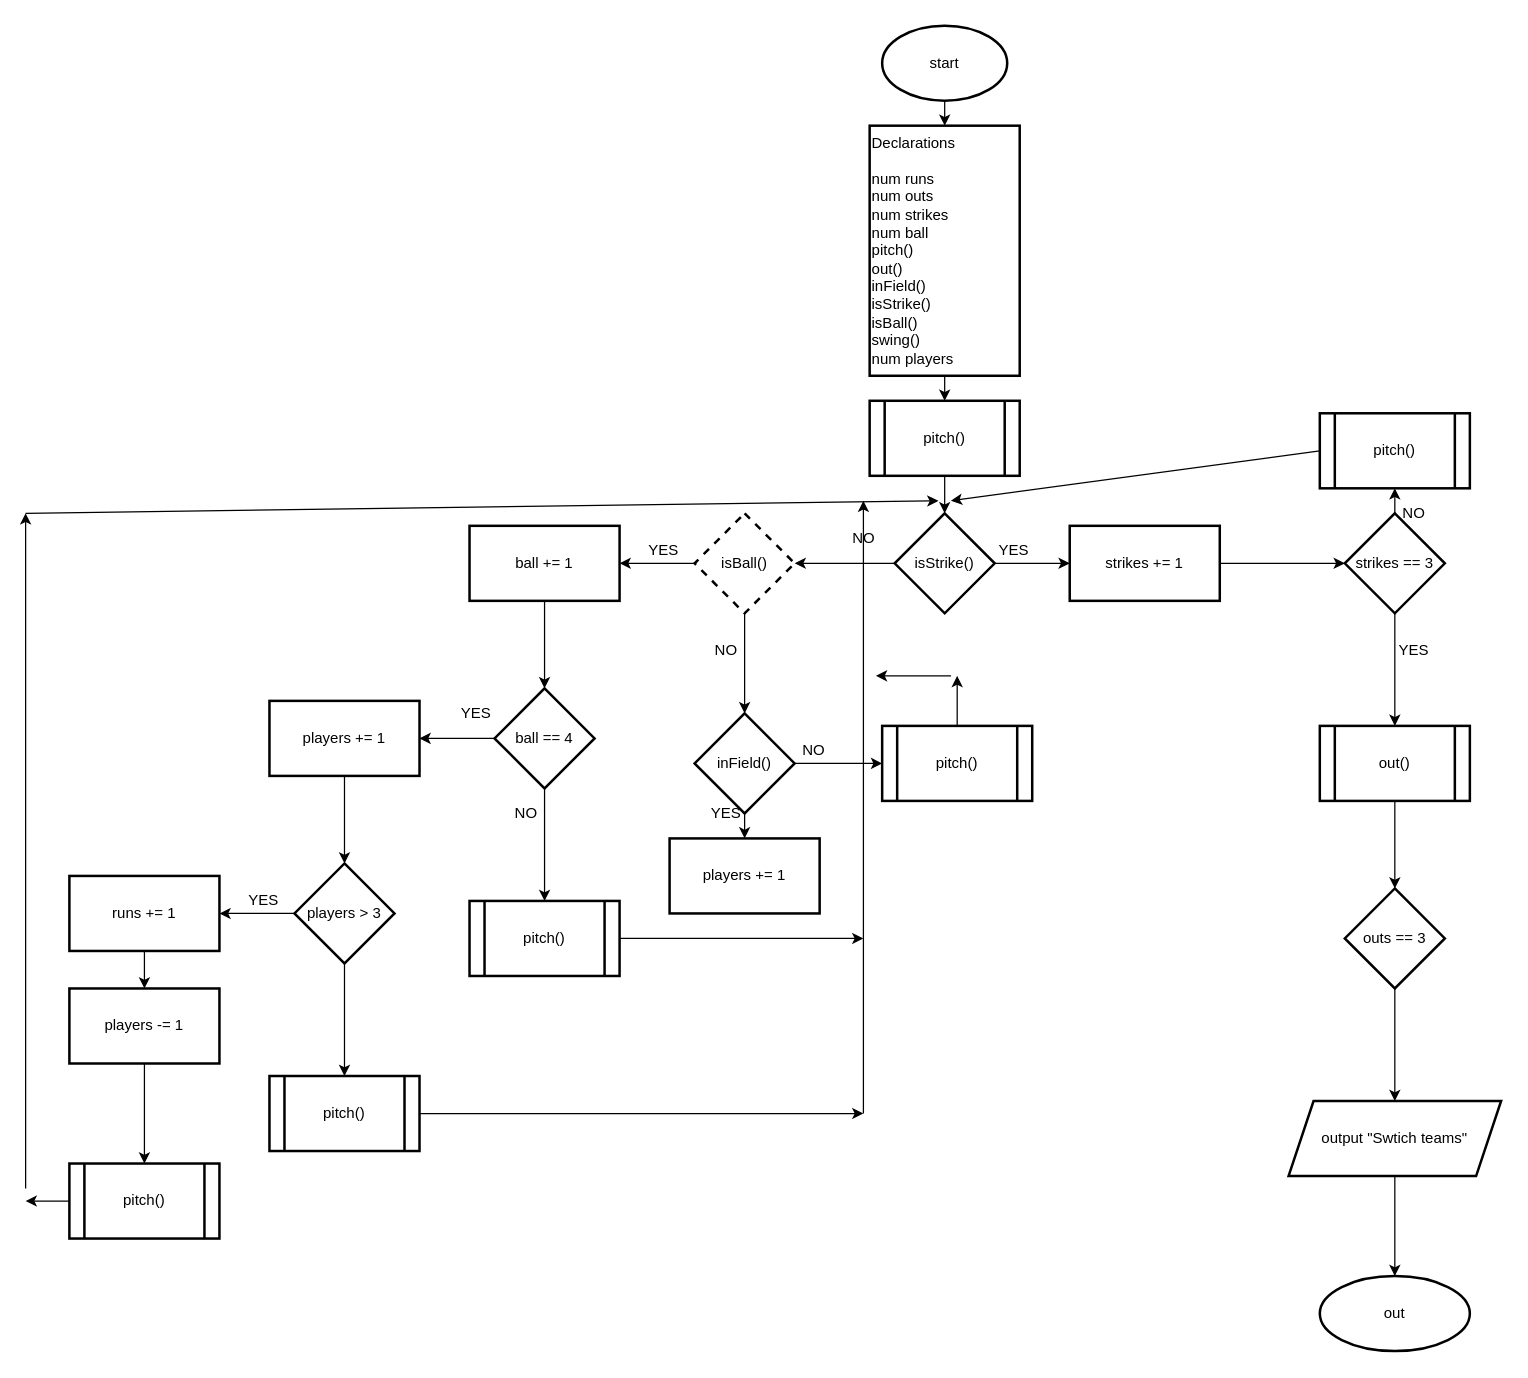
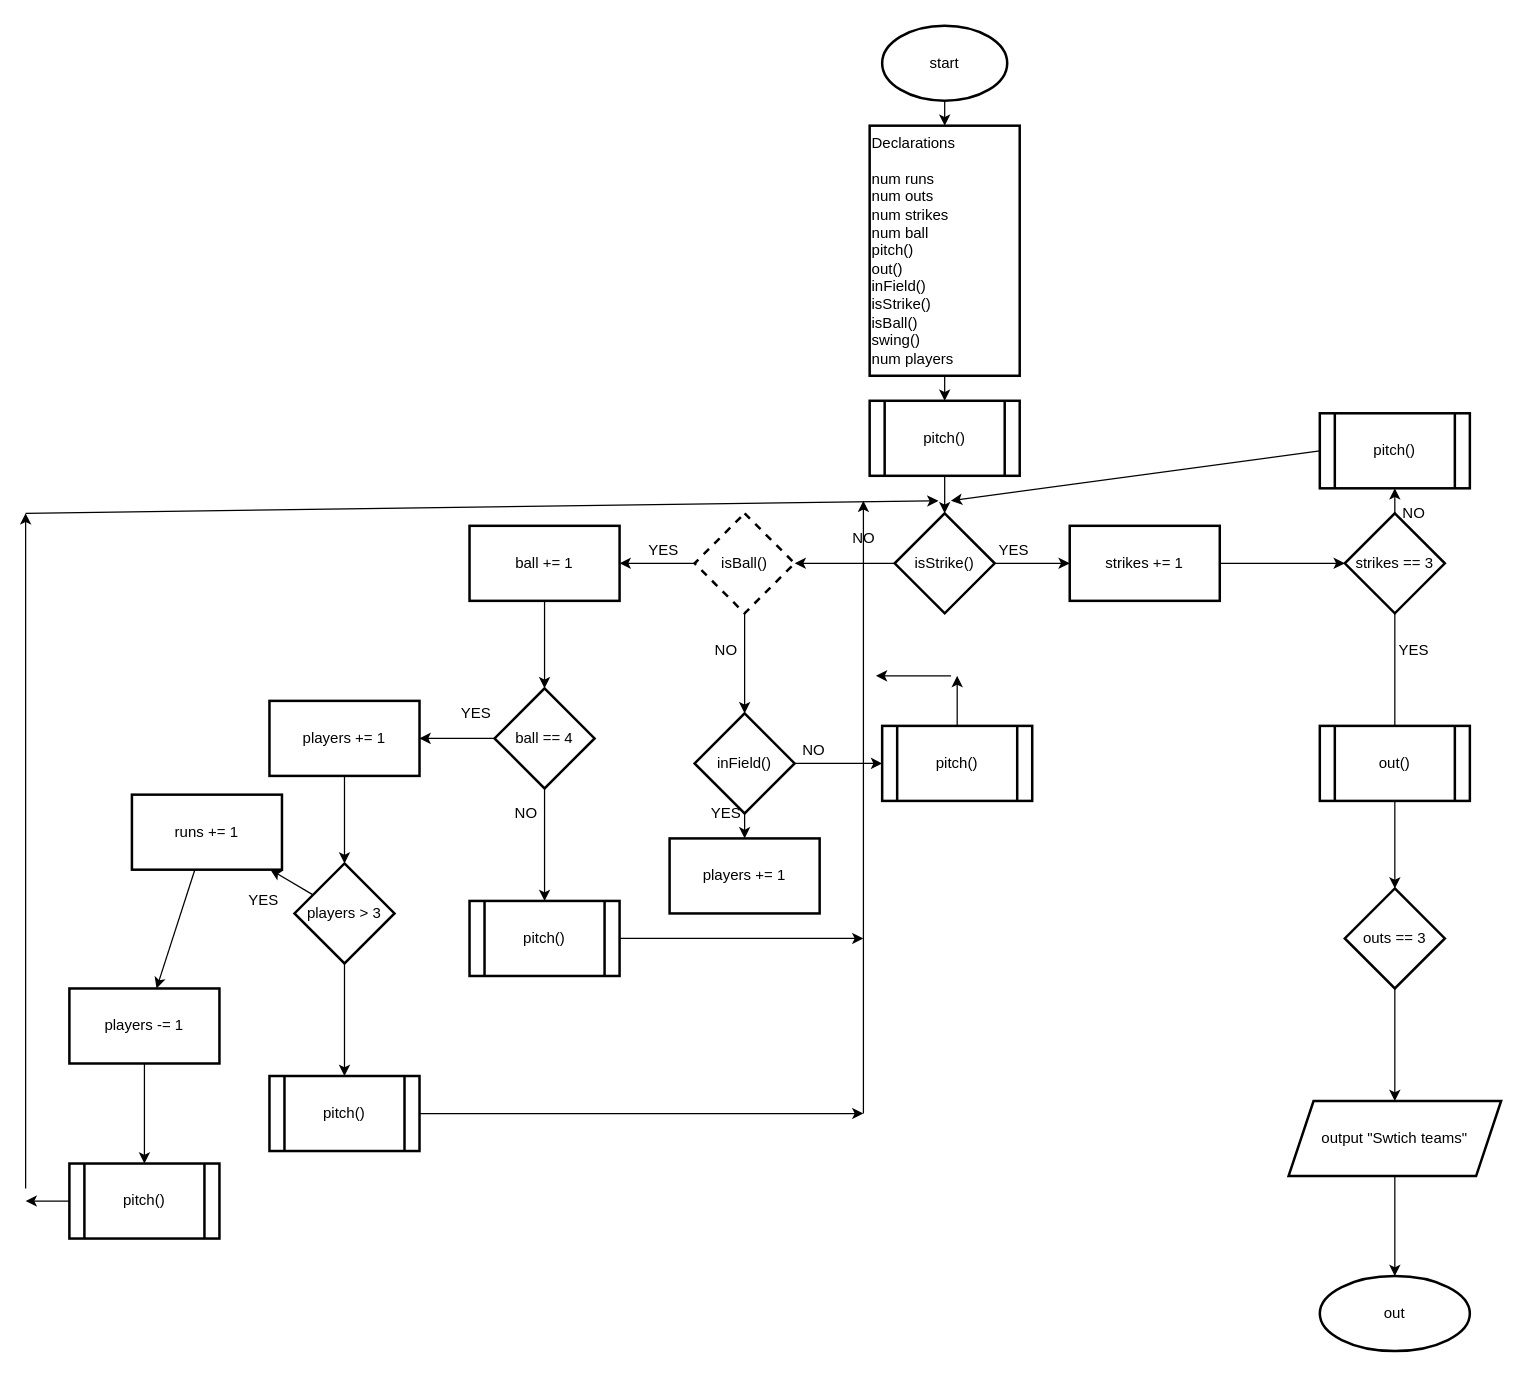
(1394, 716) -> (1394, 719)
(144, 913) -> (207, 832)
